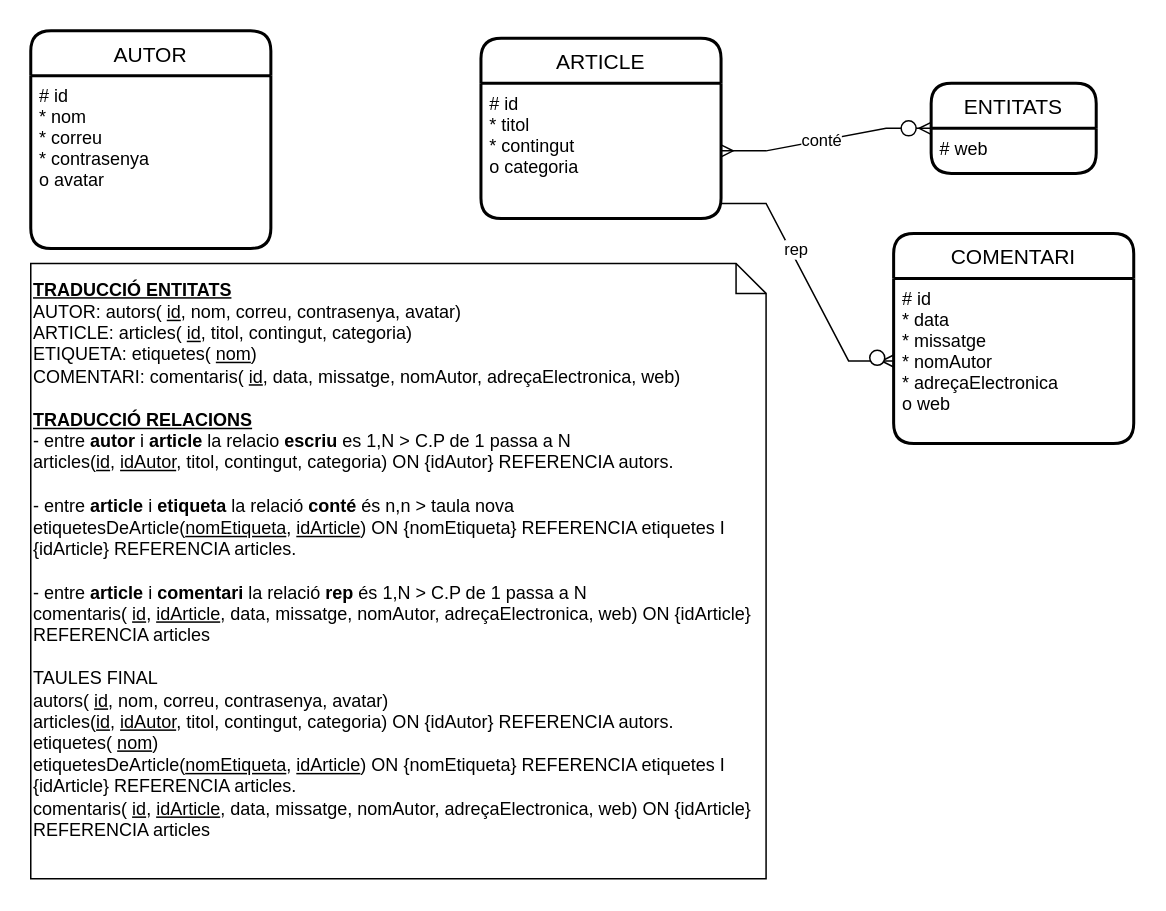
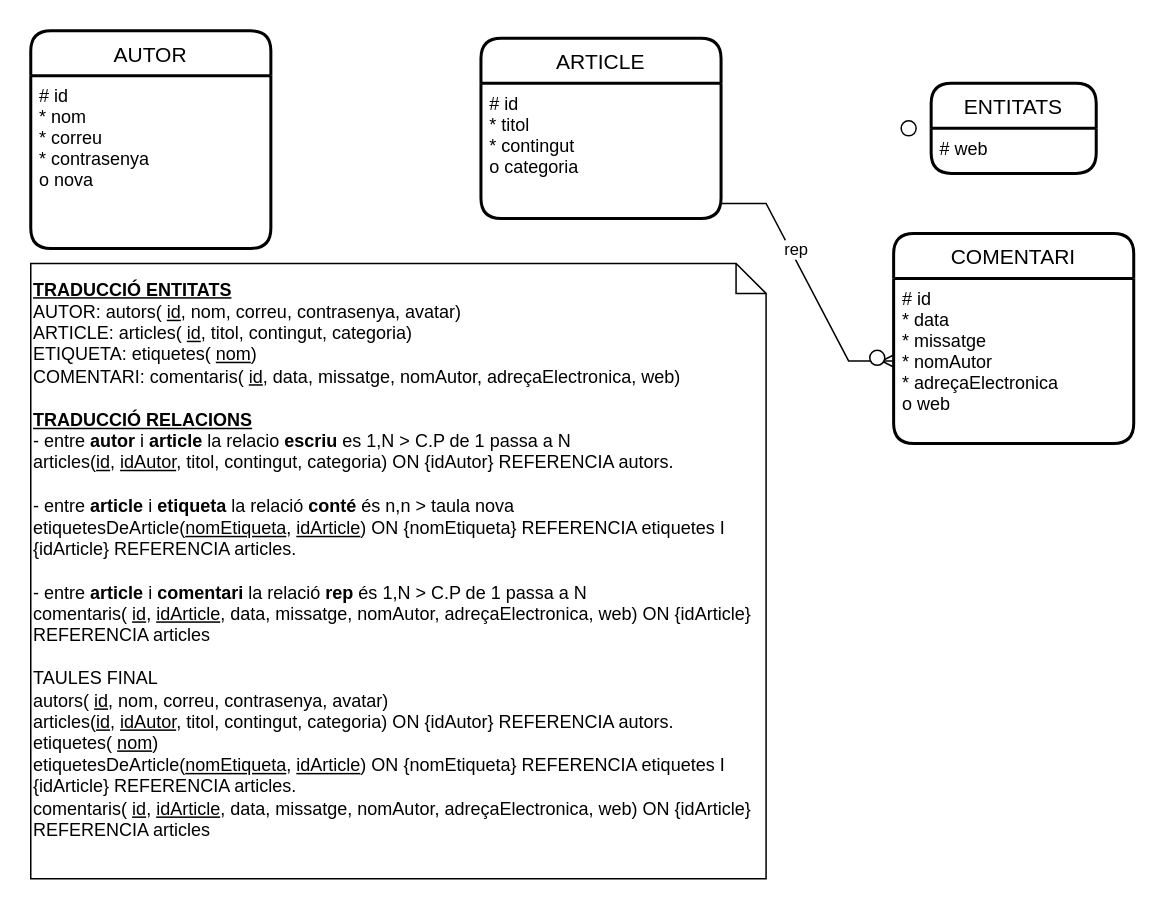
(54, 96) -> (54, 96)
(811, 142) -> none
